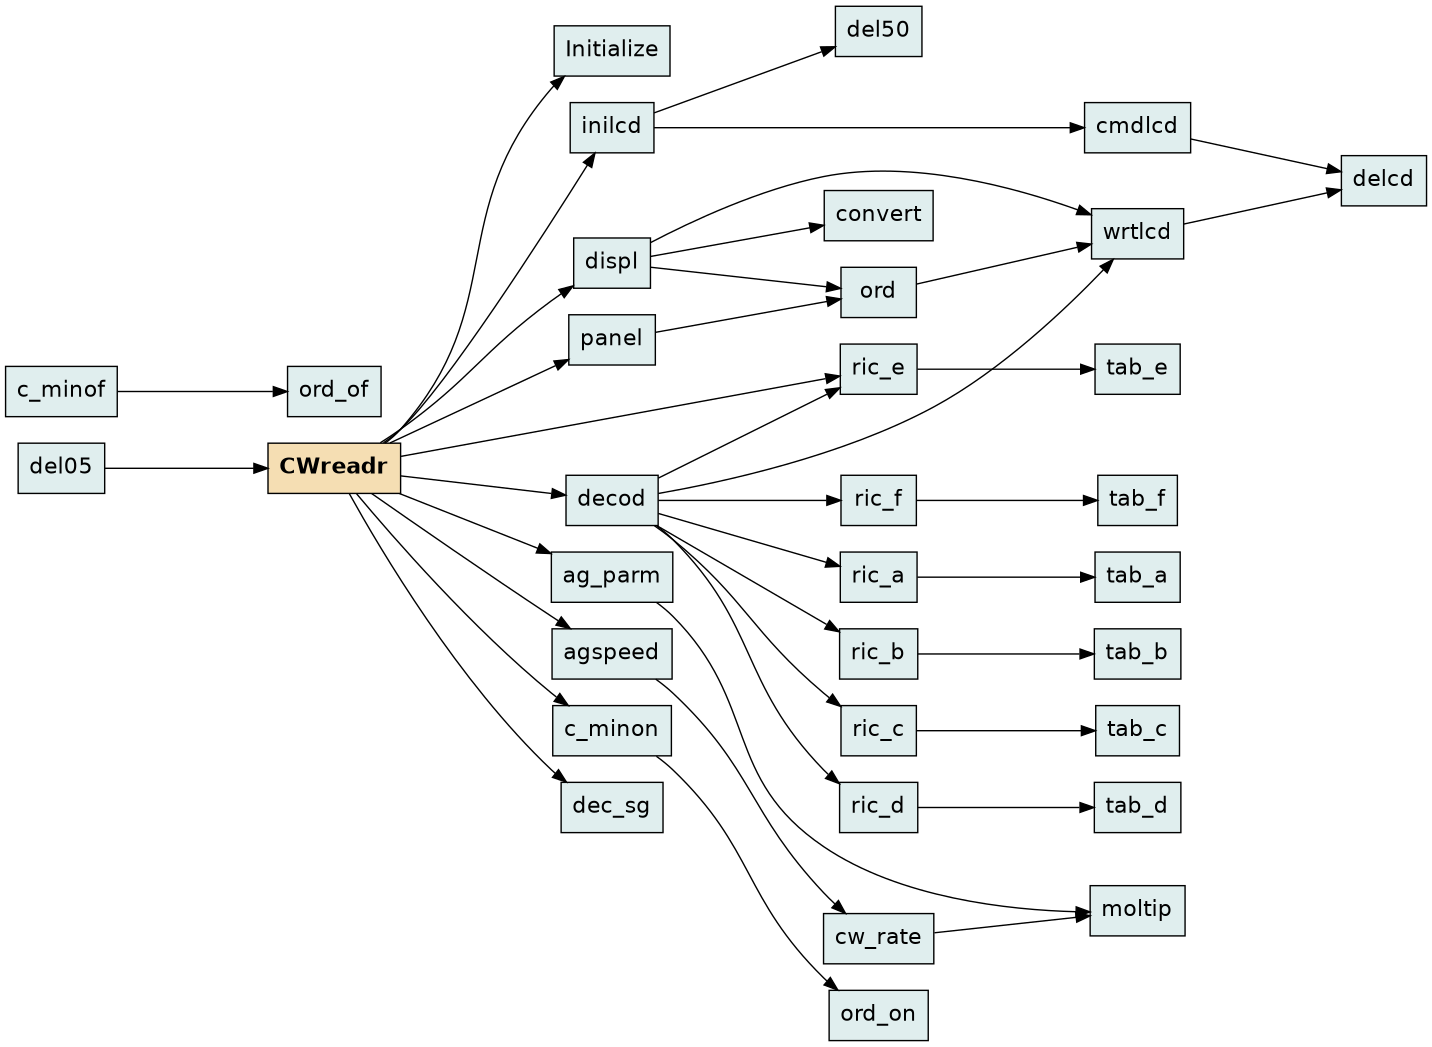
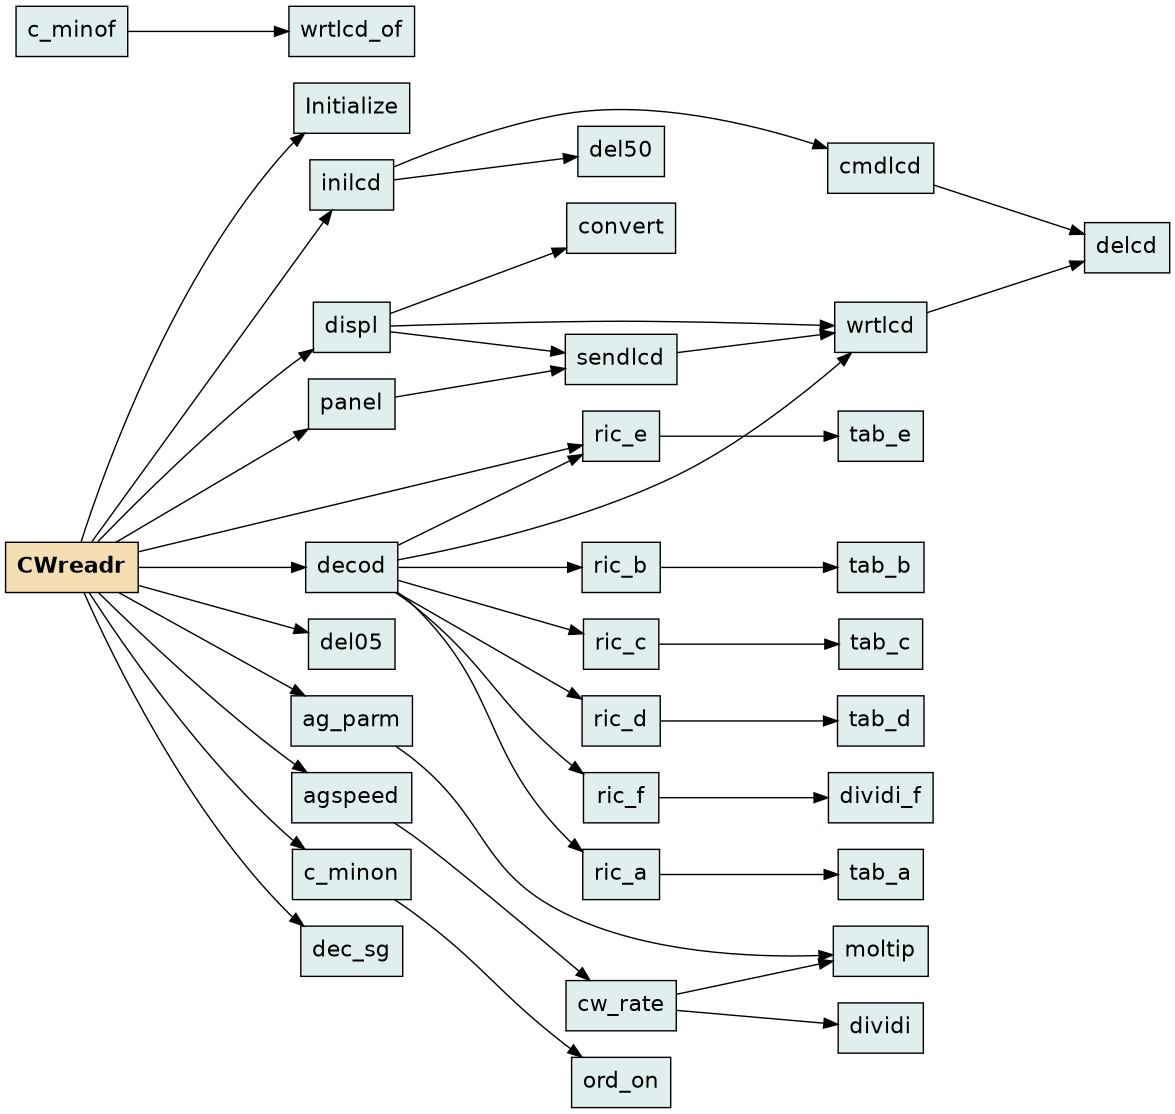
(879, 292) -> (621, 359)
(334, 392) -> (352, 31)
(179, 468) -> (216, 607)
(1138, 500) -> (881, 798)
none -> (881, 1028)
